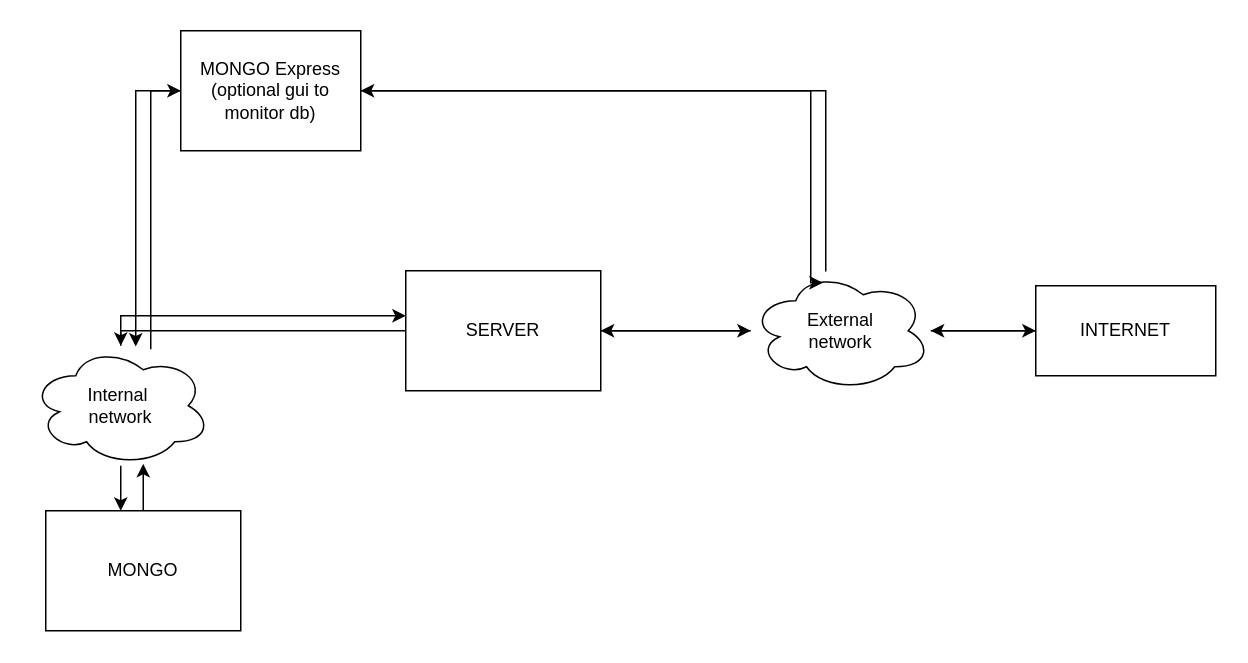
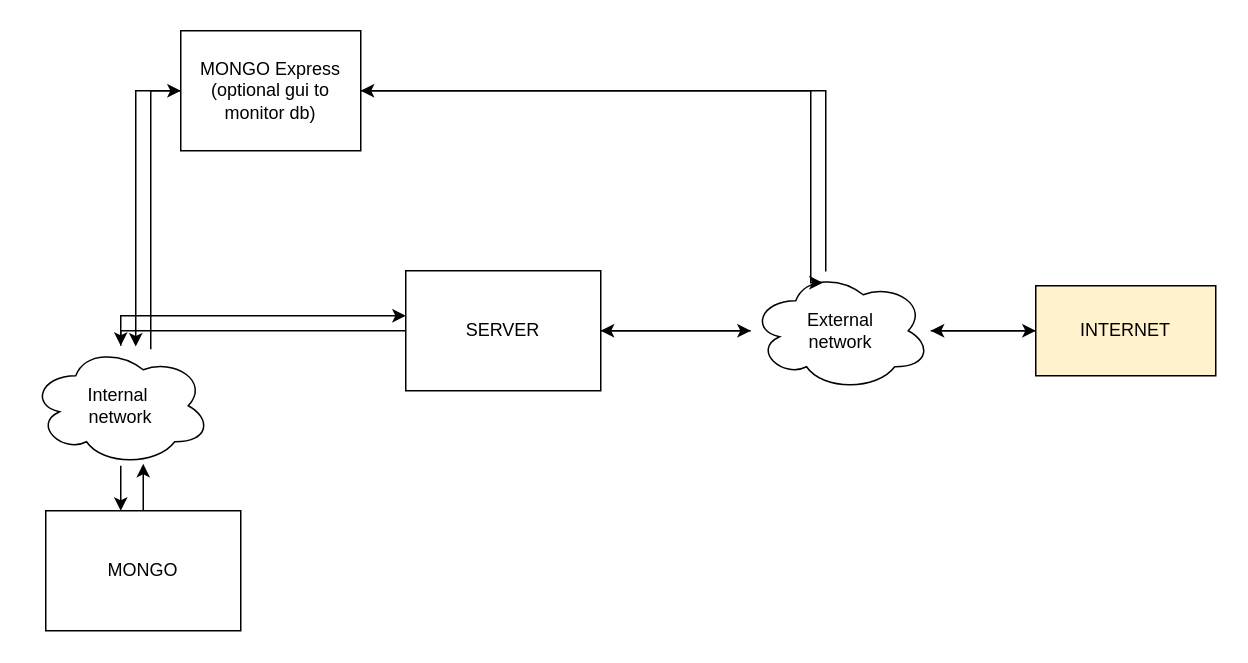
(1126, 331) -> (1126, 331)
